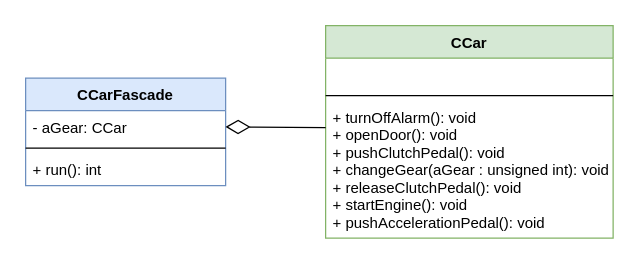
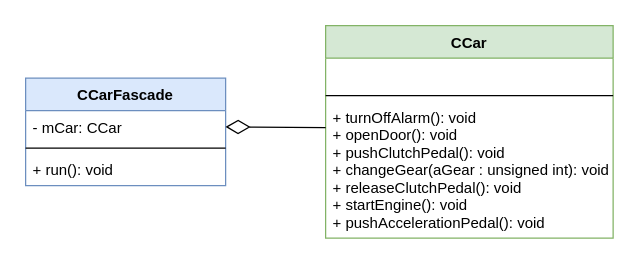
(81, 128) -> (77, 128)
(75, 170) -> (79, 170)
